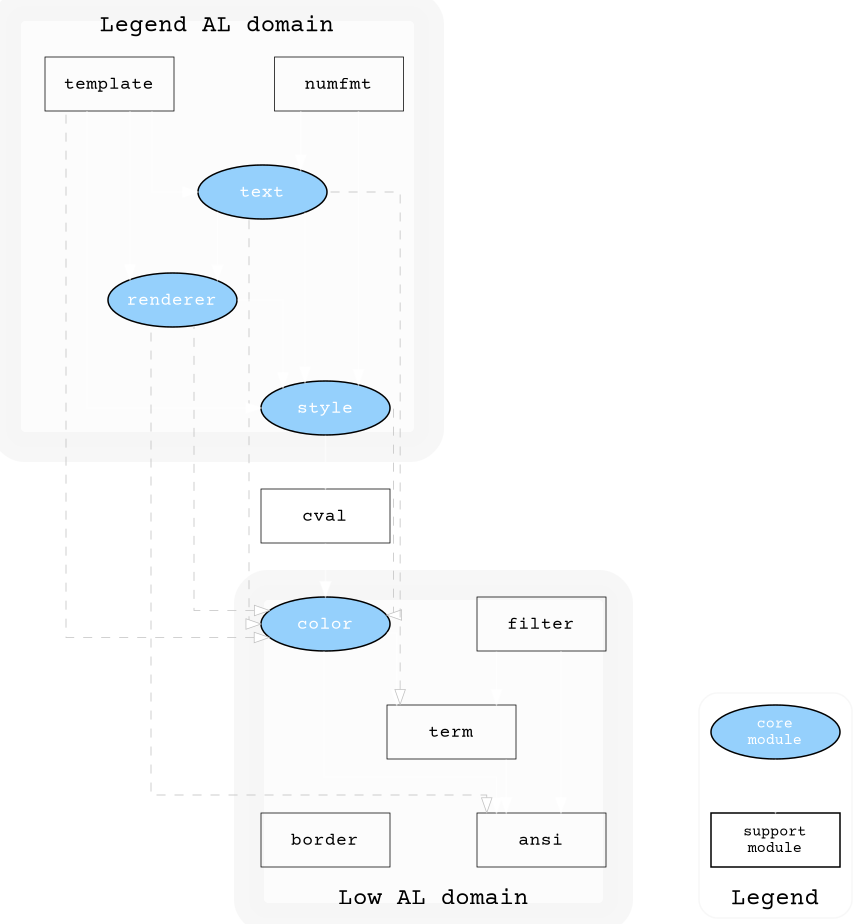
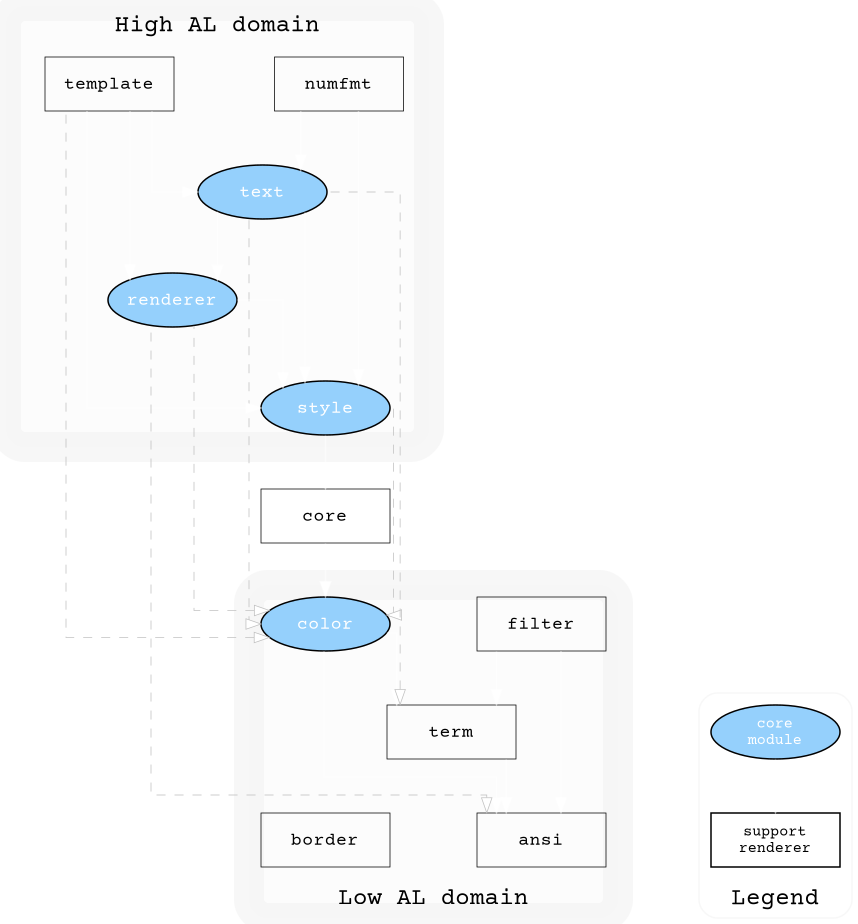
(218, 26) -> (218, 26)
(326, 516) -> (326, 516)
(776, 840) -> (776, 840)
